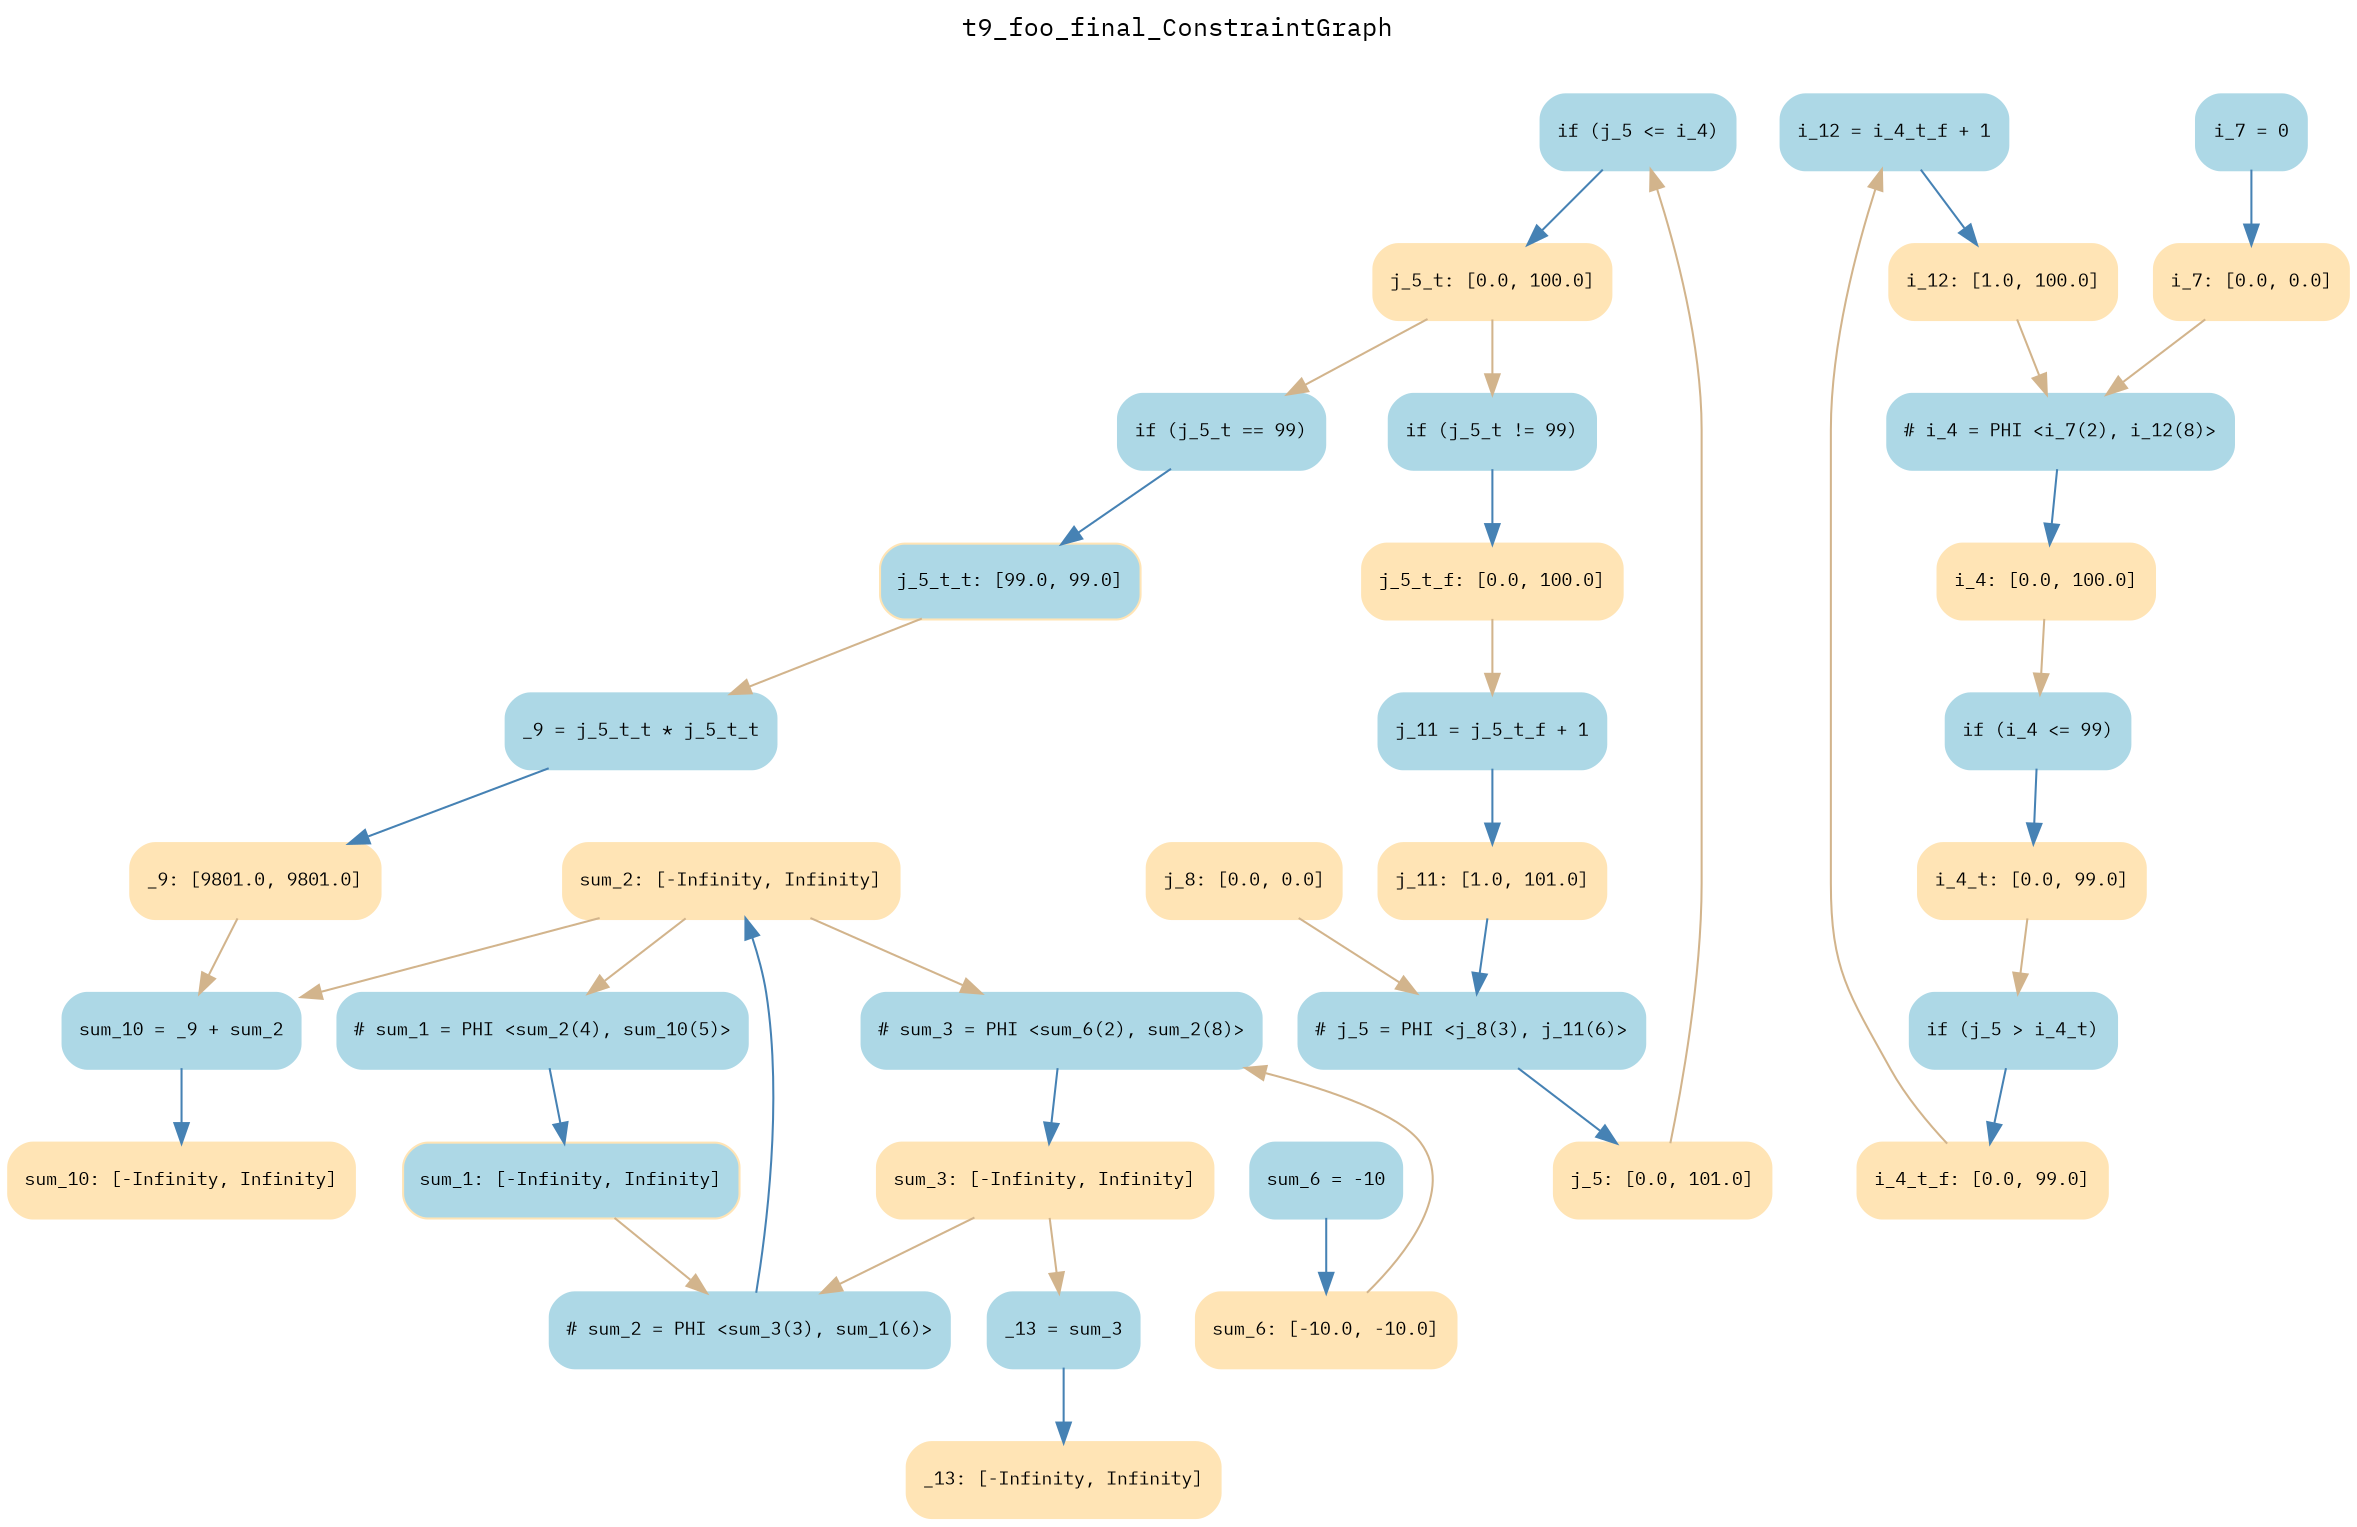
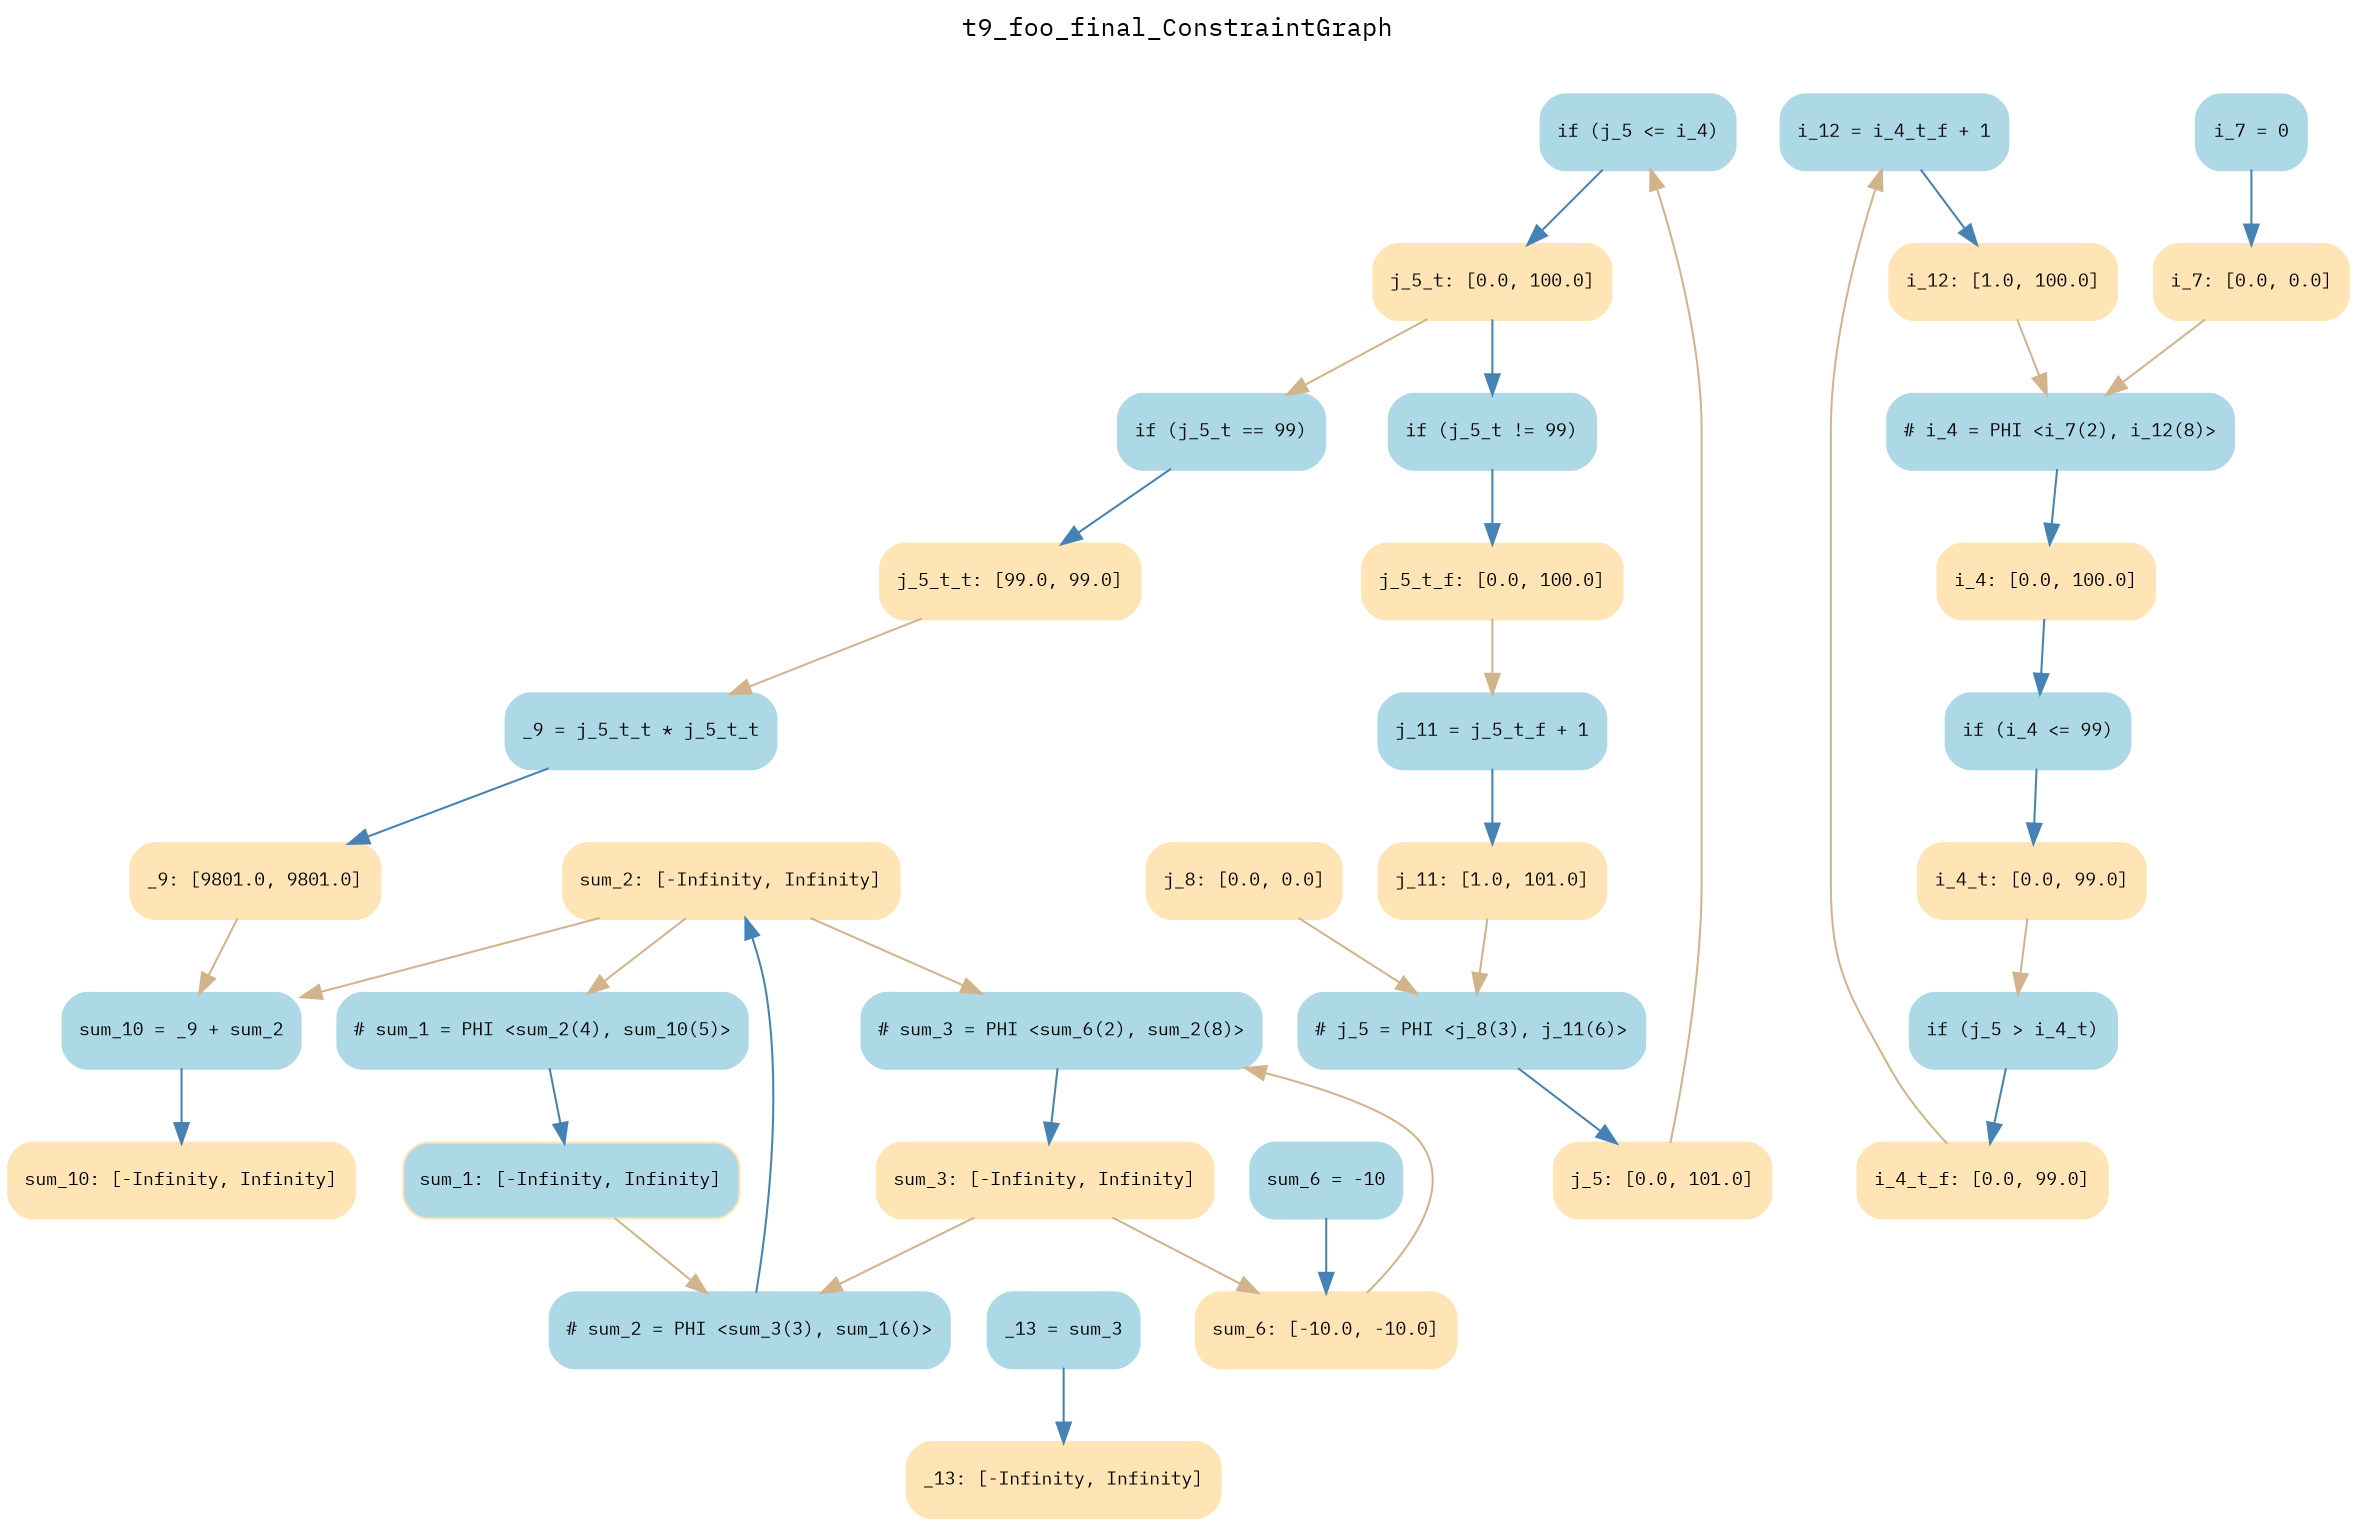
(1492, 347) -> (1492, 347)
(1010, 582) -> (1010, 582)
(2043, 646) -> (2043, 646)
(1484, 946) -> (1484, 946)
(1053, 1245) -> (1176, 1251)
